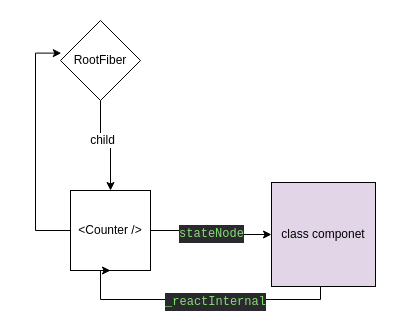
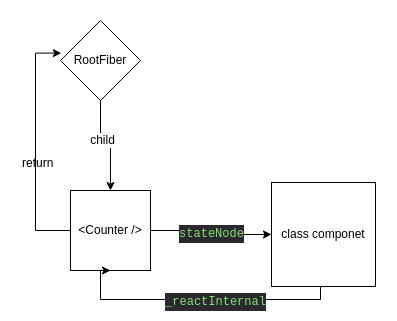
none -> (46, 164)
(324, 235) -> (324, 235)
